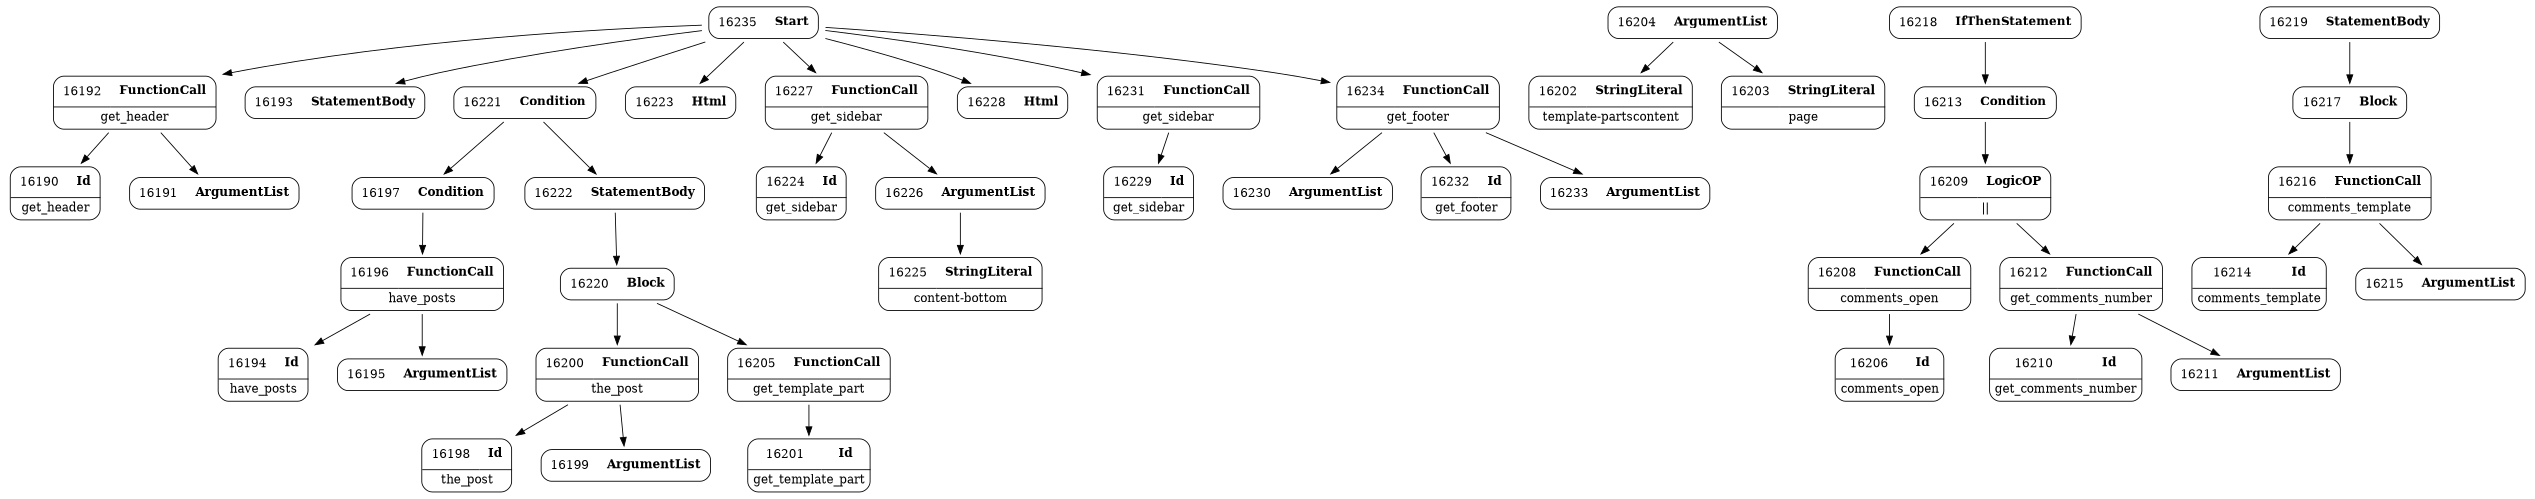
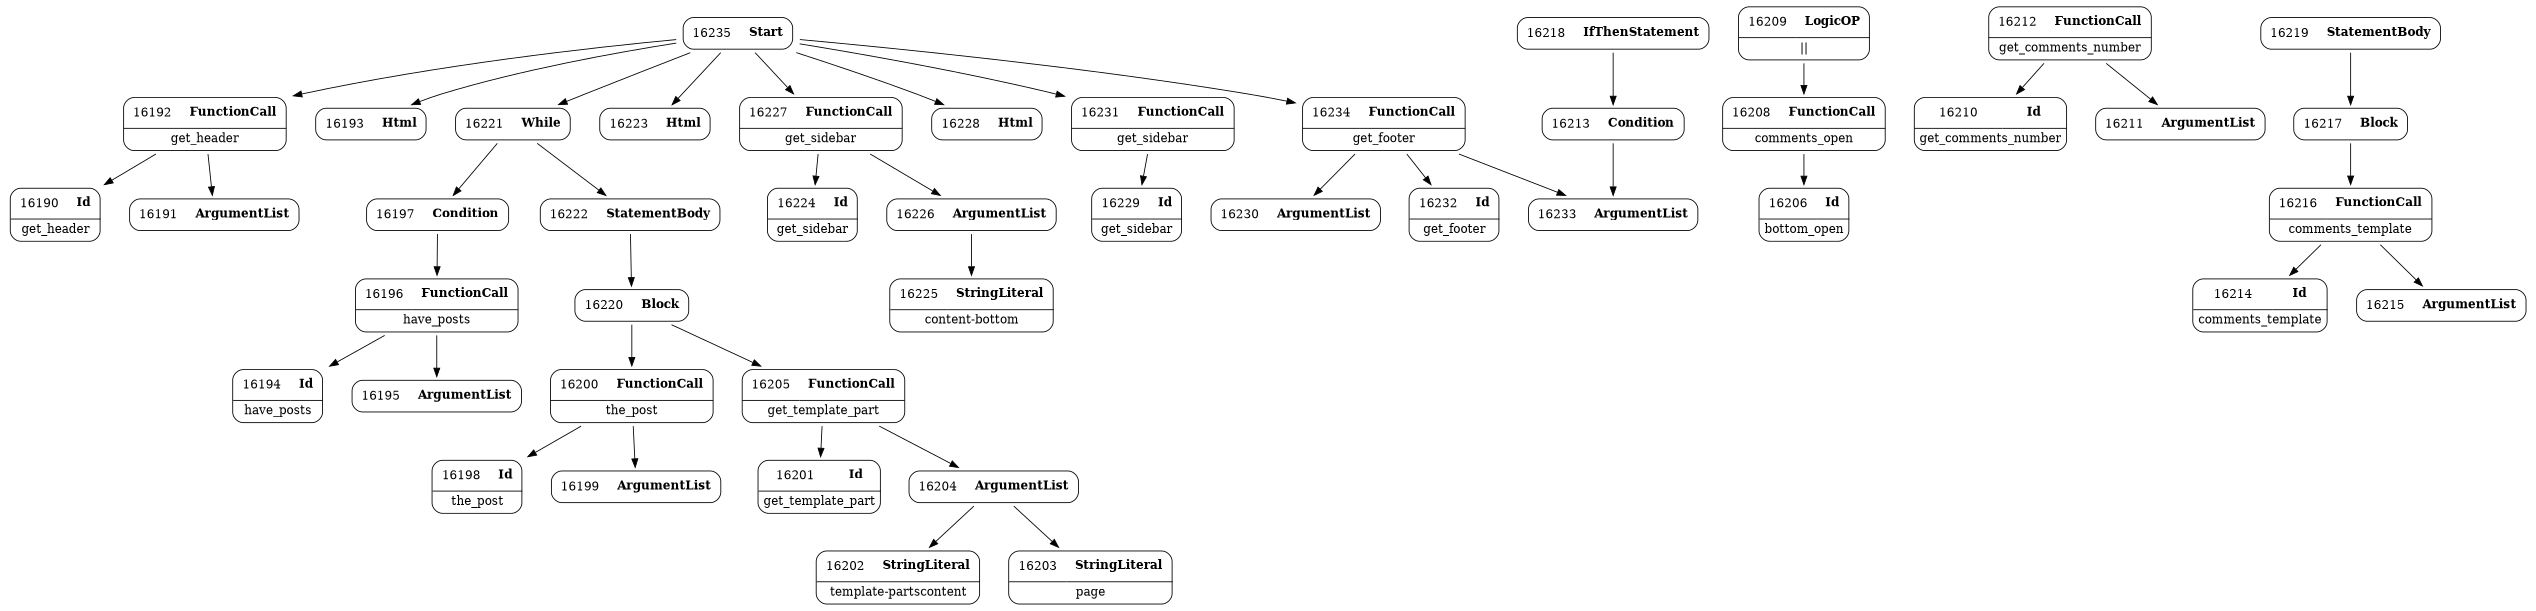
(363, 102) -> (400, 123)
(553, 102) -> (541, 123)
(1985, 138) -> (1613, 165)
(2030, 236) -> none
(1890, 389) -> (1804, 229)
none -> (915, 445)
